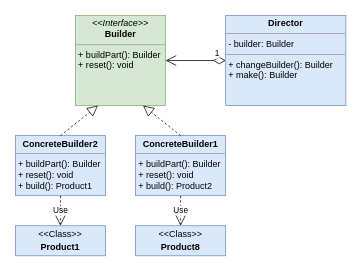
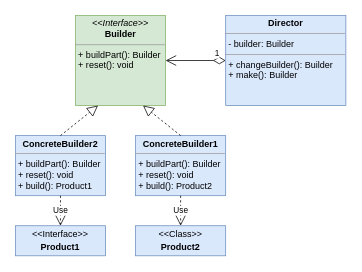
(37, 236) -> (48, 236)
(157, 236) -> (157, 236)
